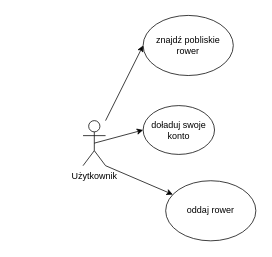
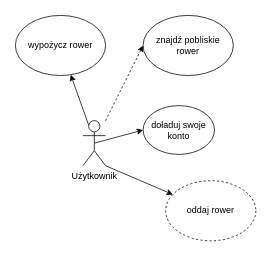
none -> (60, 45)
(123, 85) -> (123, 85)
none -> (80, 102)
(210, 210) -> (210, 210)
